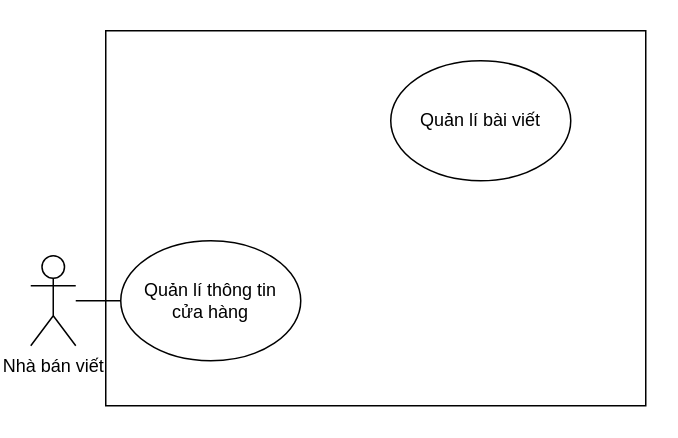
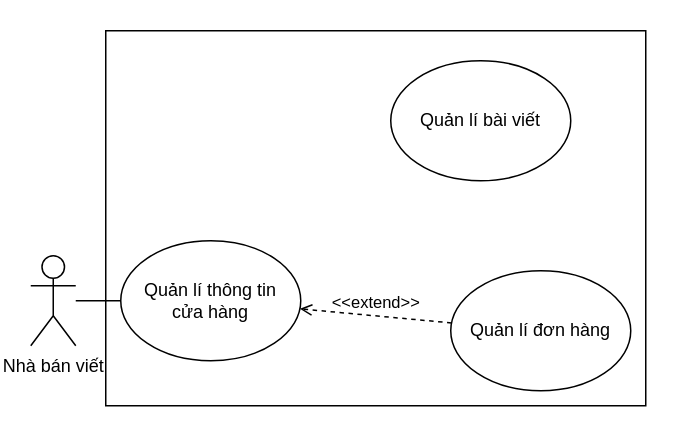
none -> (377, 316)
none -> (541, 331)
